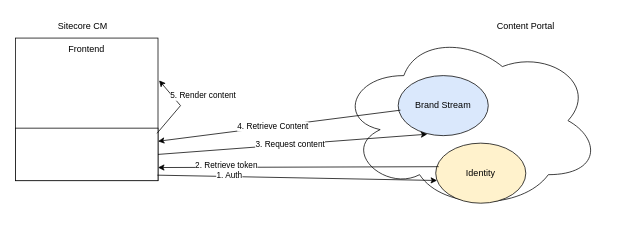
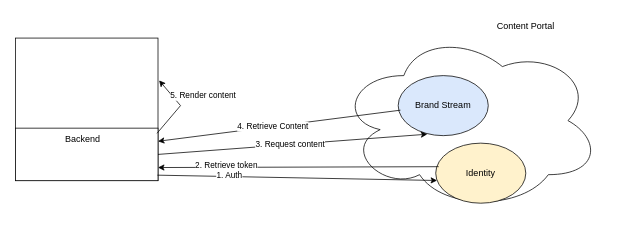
(83, 27) -> none
(87, 49) -> none
none -> (83, 139)
